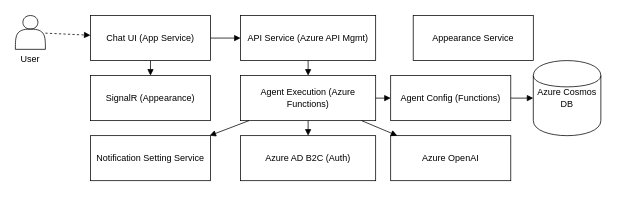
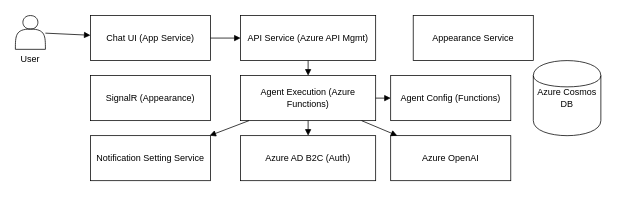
(64, 34) -> (64, 34)
(150, 65) -> none
(525, 98) -> none
